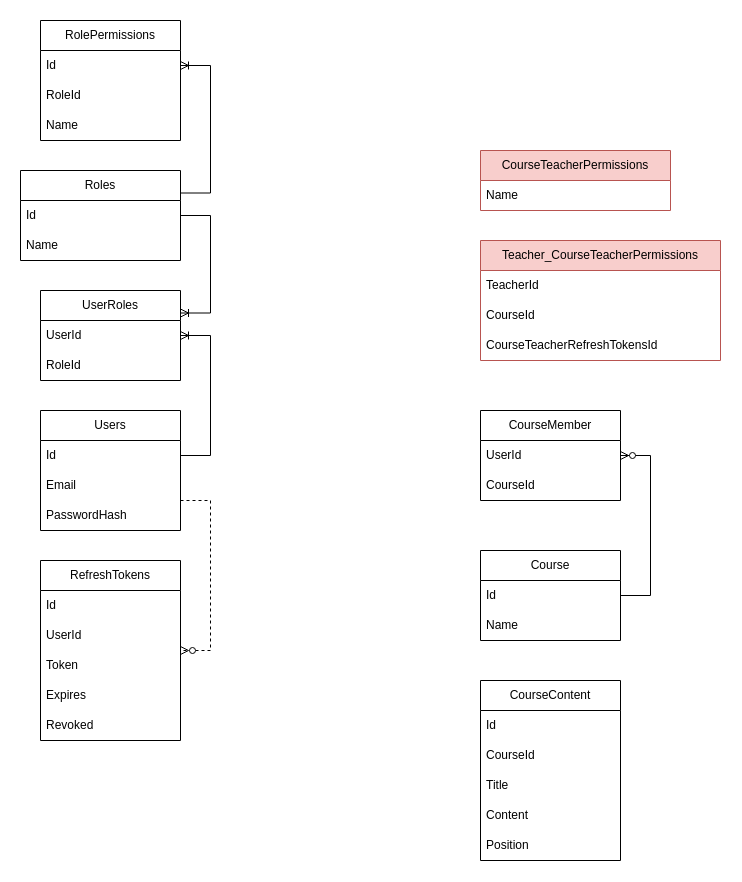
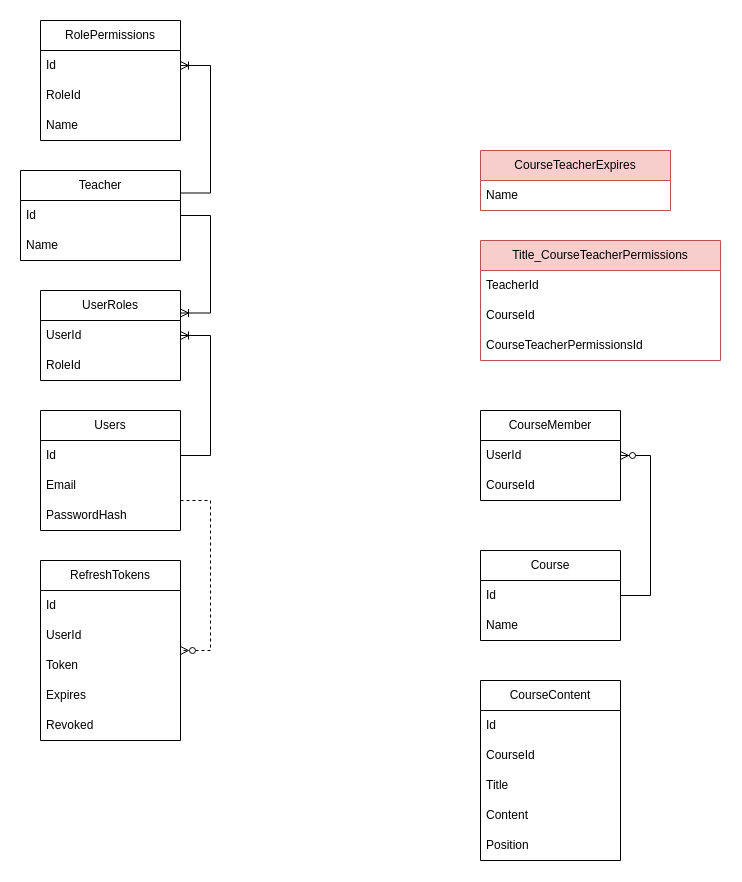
(576, 166) -> (576, 166)
(101, 186) -> (101, 186)
(601, 256) -> (601, 256)
(581, 346) -> (571, 346)
